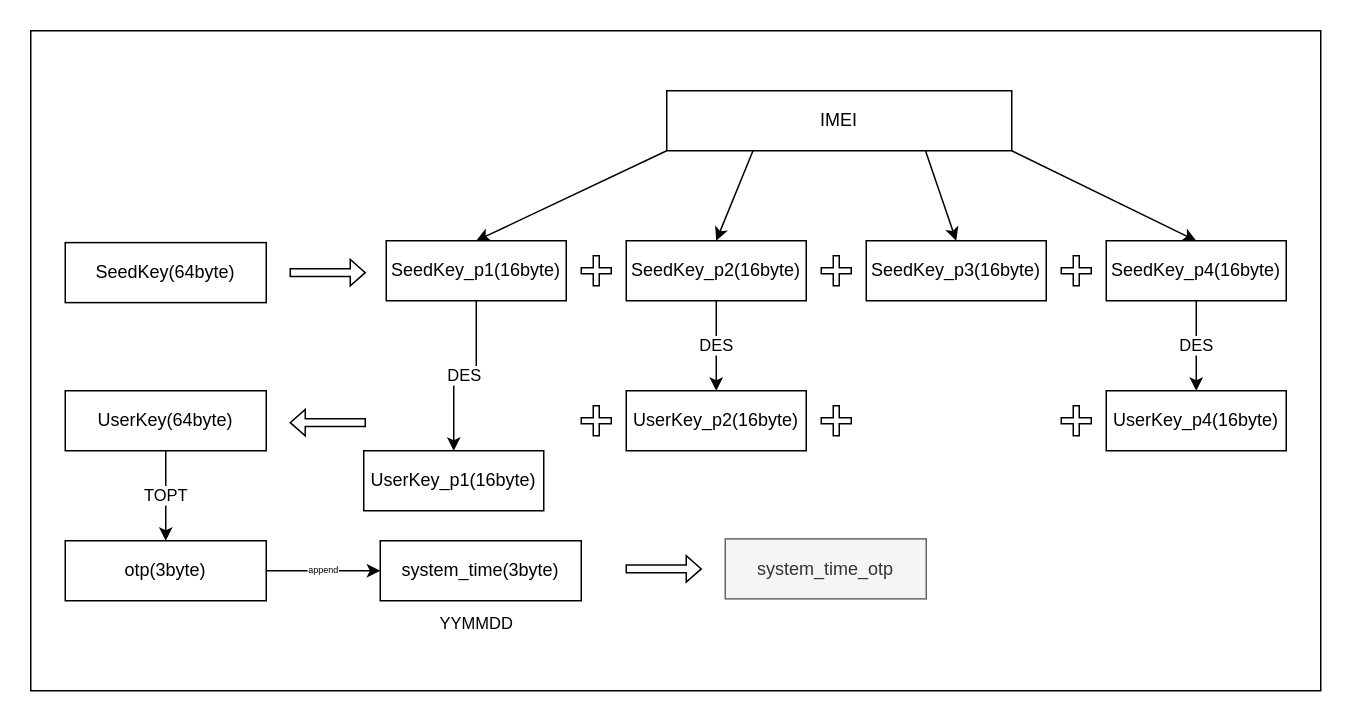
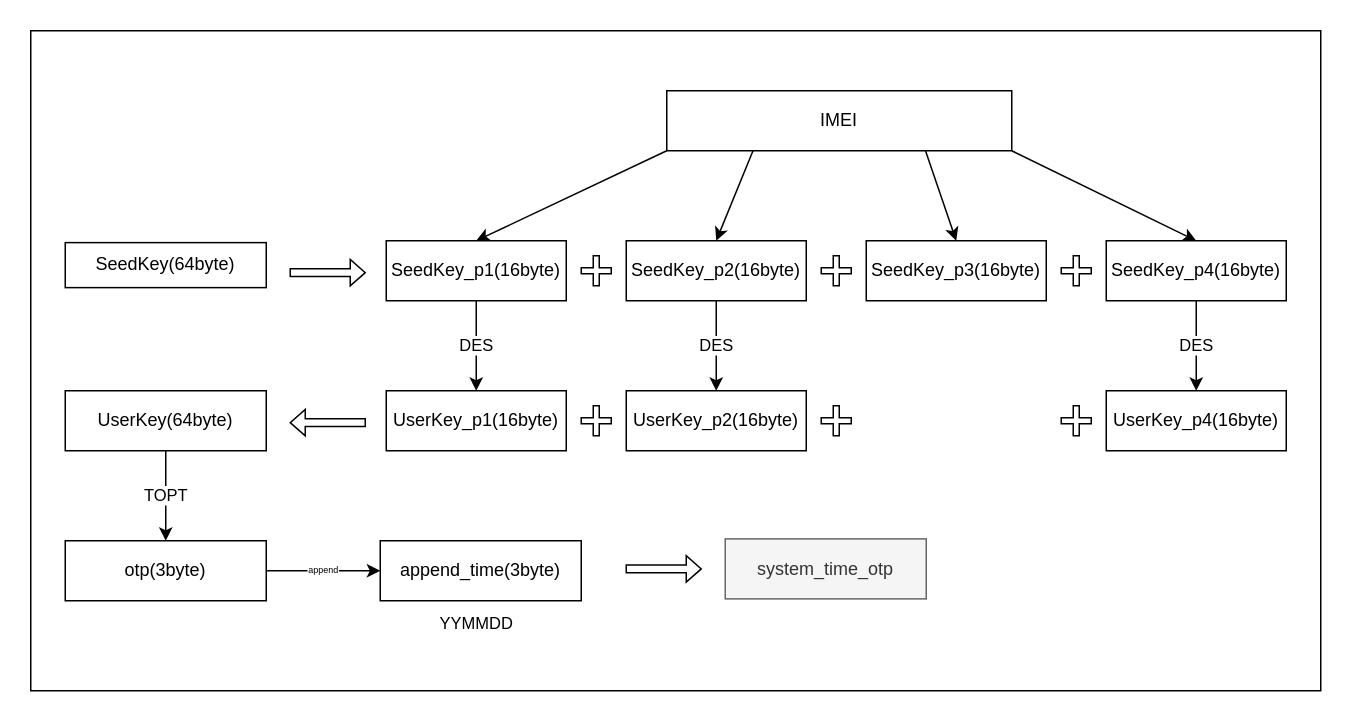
(166, 273) -> (166, 265)
(454, 481) -> (476, 421)
(481, 571) -> (481, 571)
